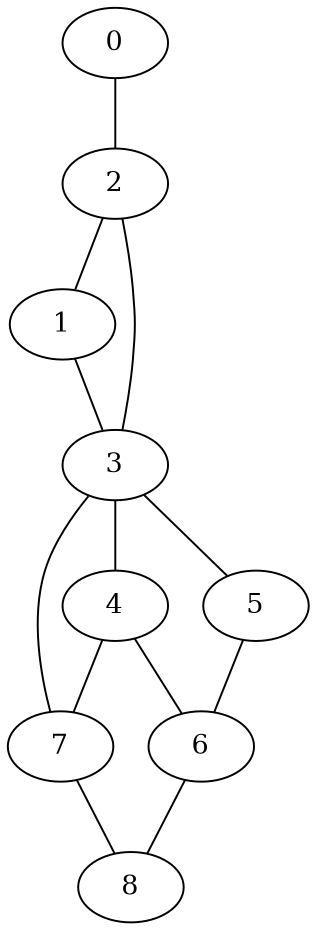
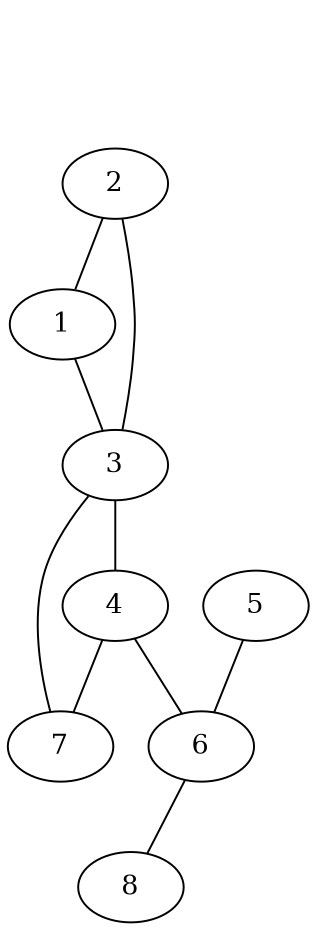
(115, 43) -> none
(185, 535) -> none
(96, 817) -> none
